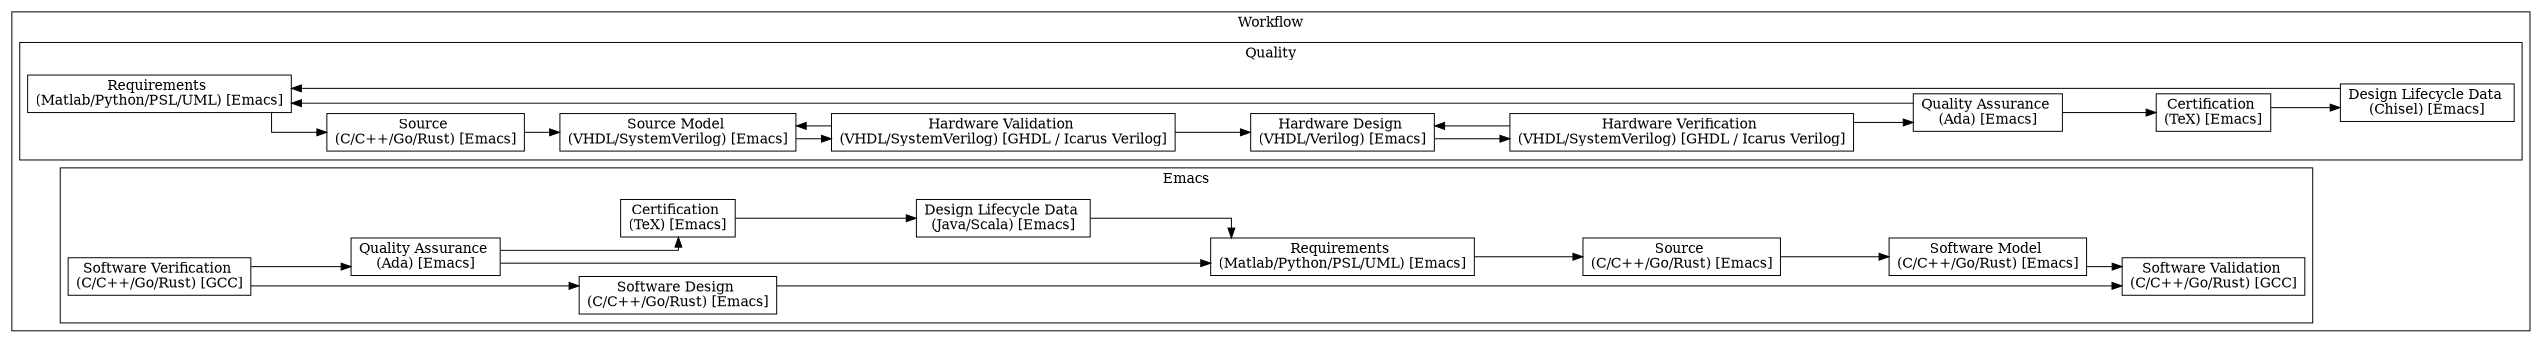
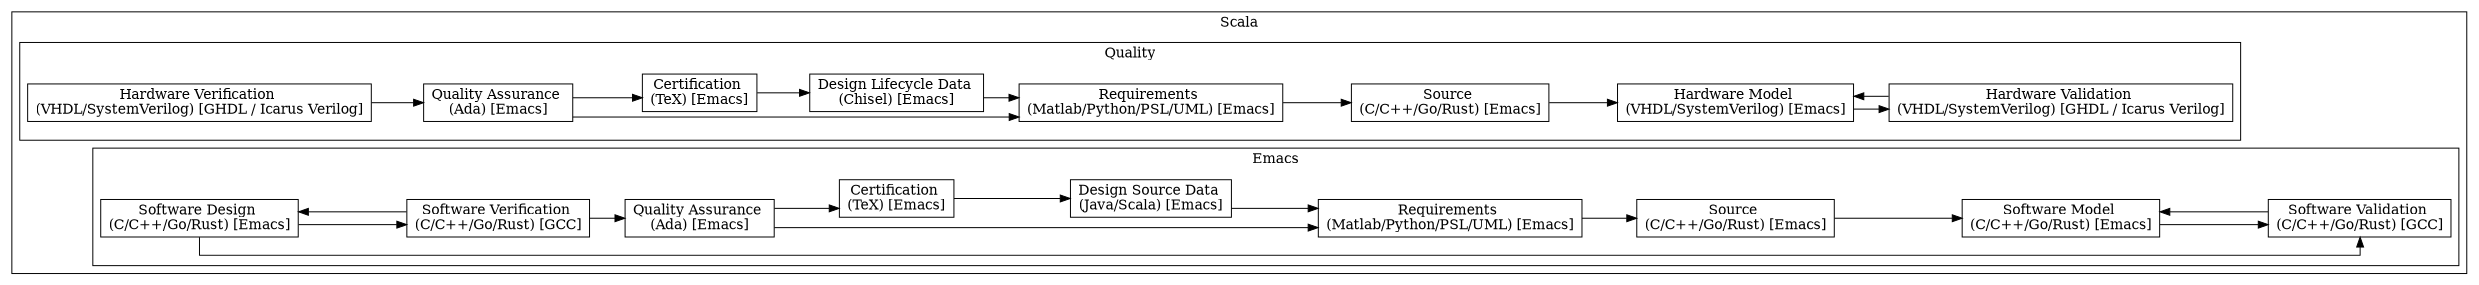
(1271, 23) -> (1239, 23)
(678, 132) -> (1736, 103)
(1343, 132) -> none
none -> (2219, 212)
(1003, 218) -> (1151, 198)
none -> (348, 225)
